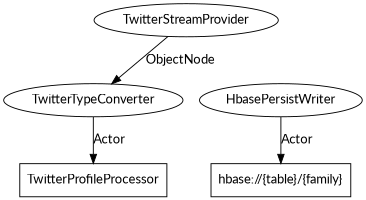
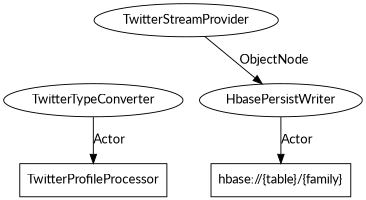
(143, 57) -> (230, 57)
